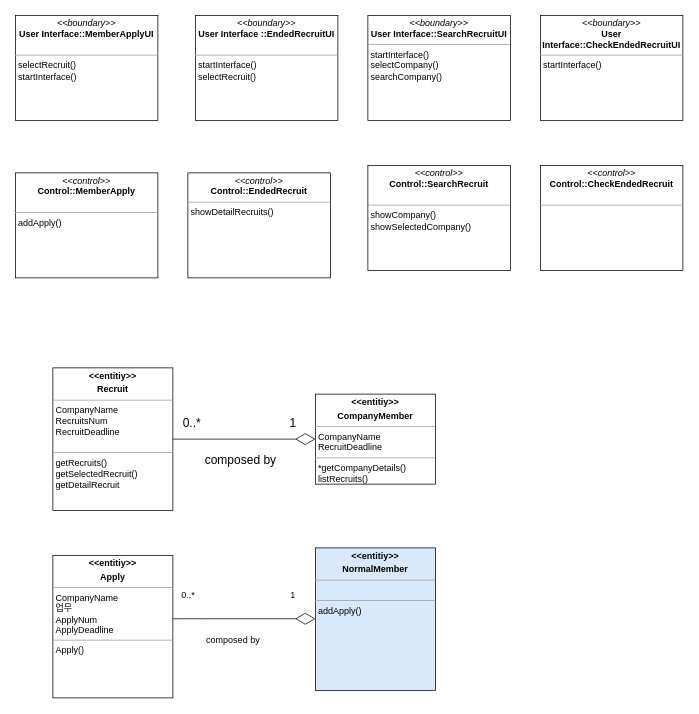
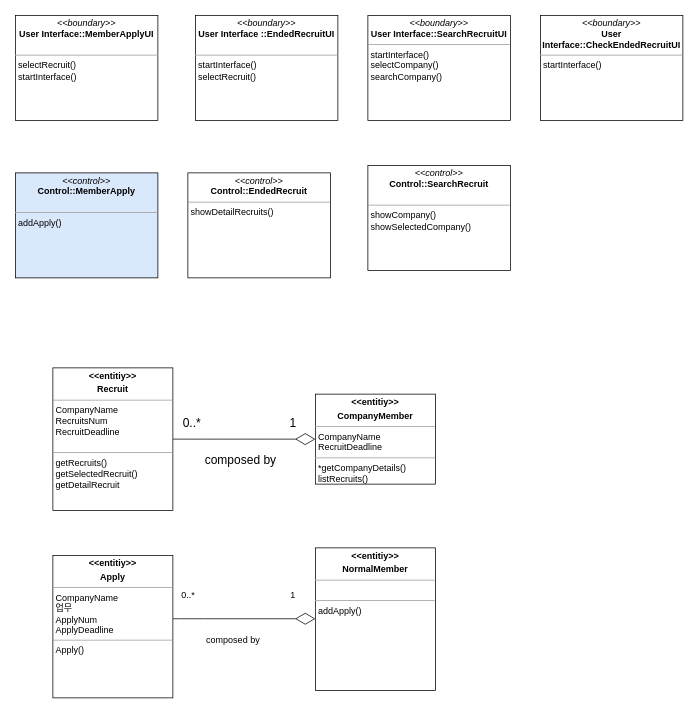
(612, 218) -> none
(87, 225) -> (87, 225)
(375, 619) -> (375, 619)
